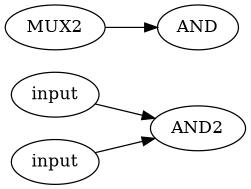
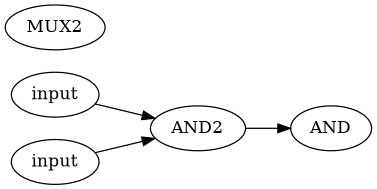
(125, 27) -> (262, 128)
